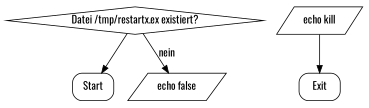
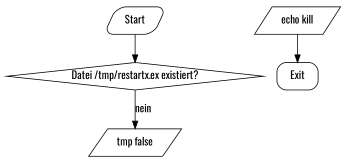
(117, 50) -> (135, 45)
(93, 87) -> (135, 21)
(177, 87) -> (135, 143)
